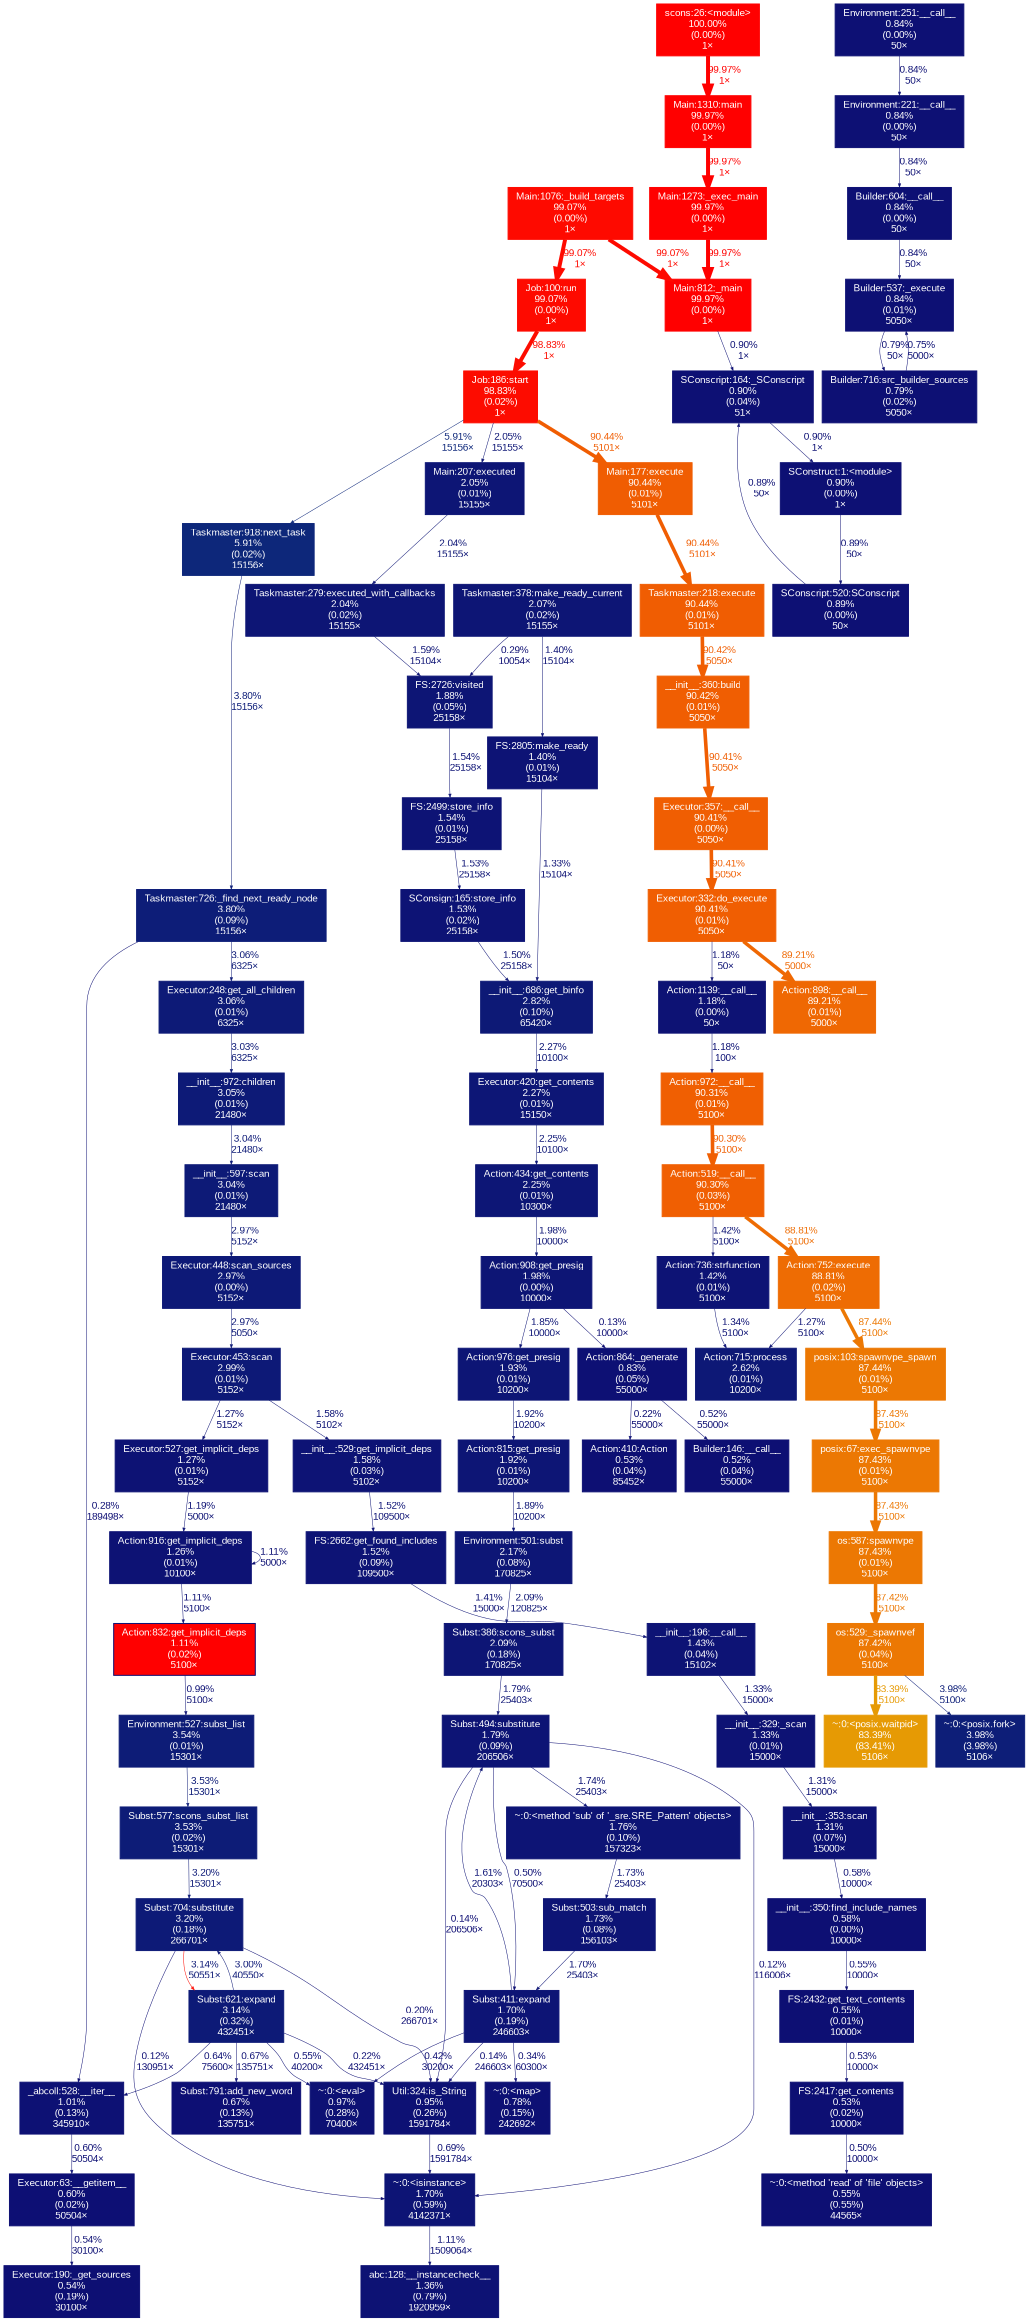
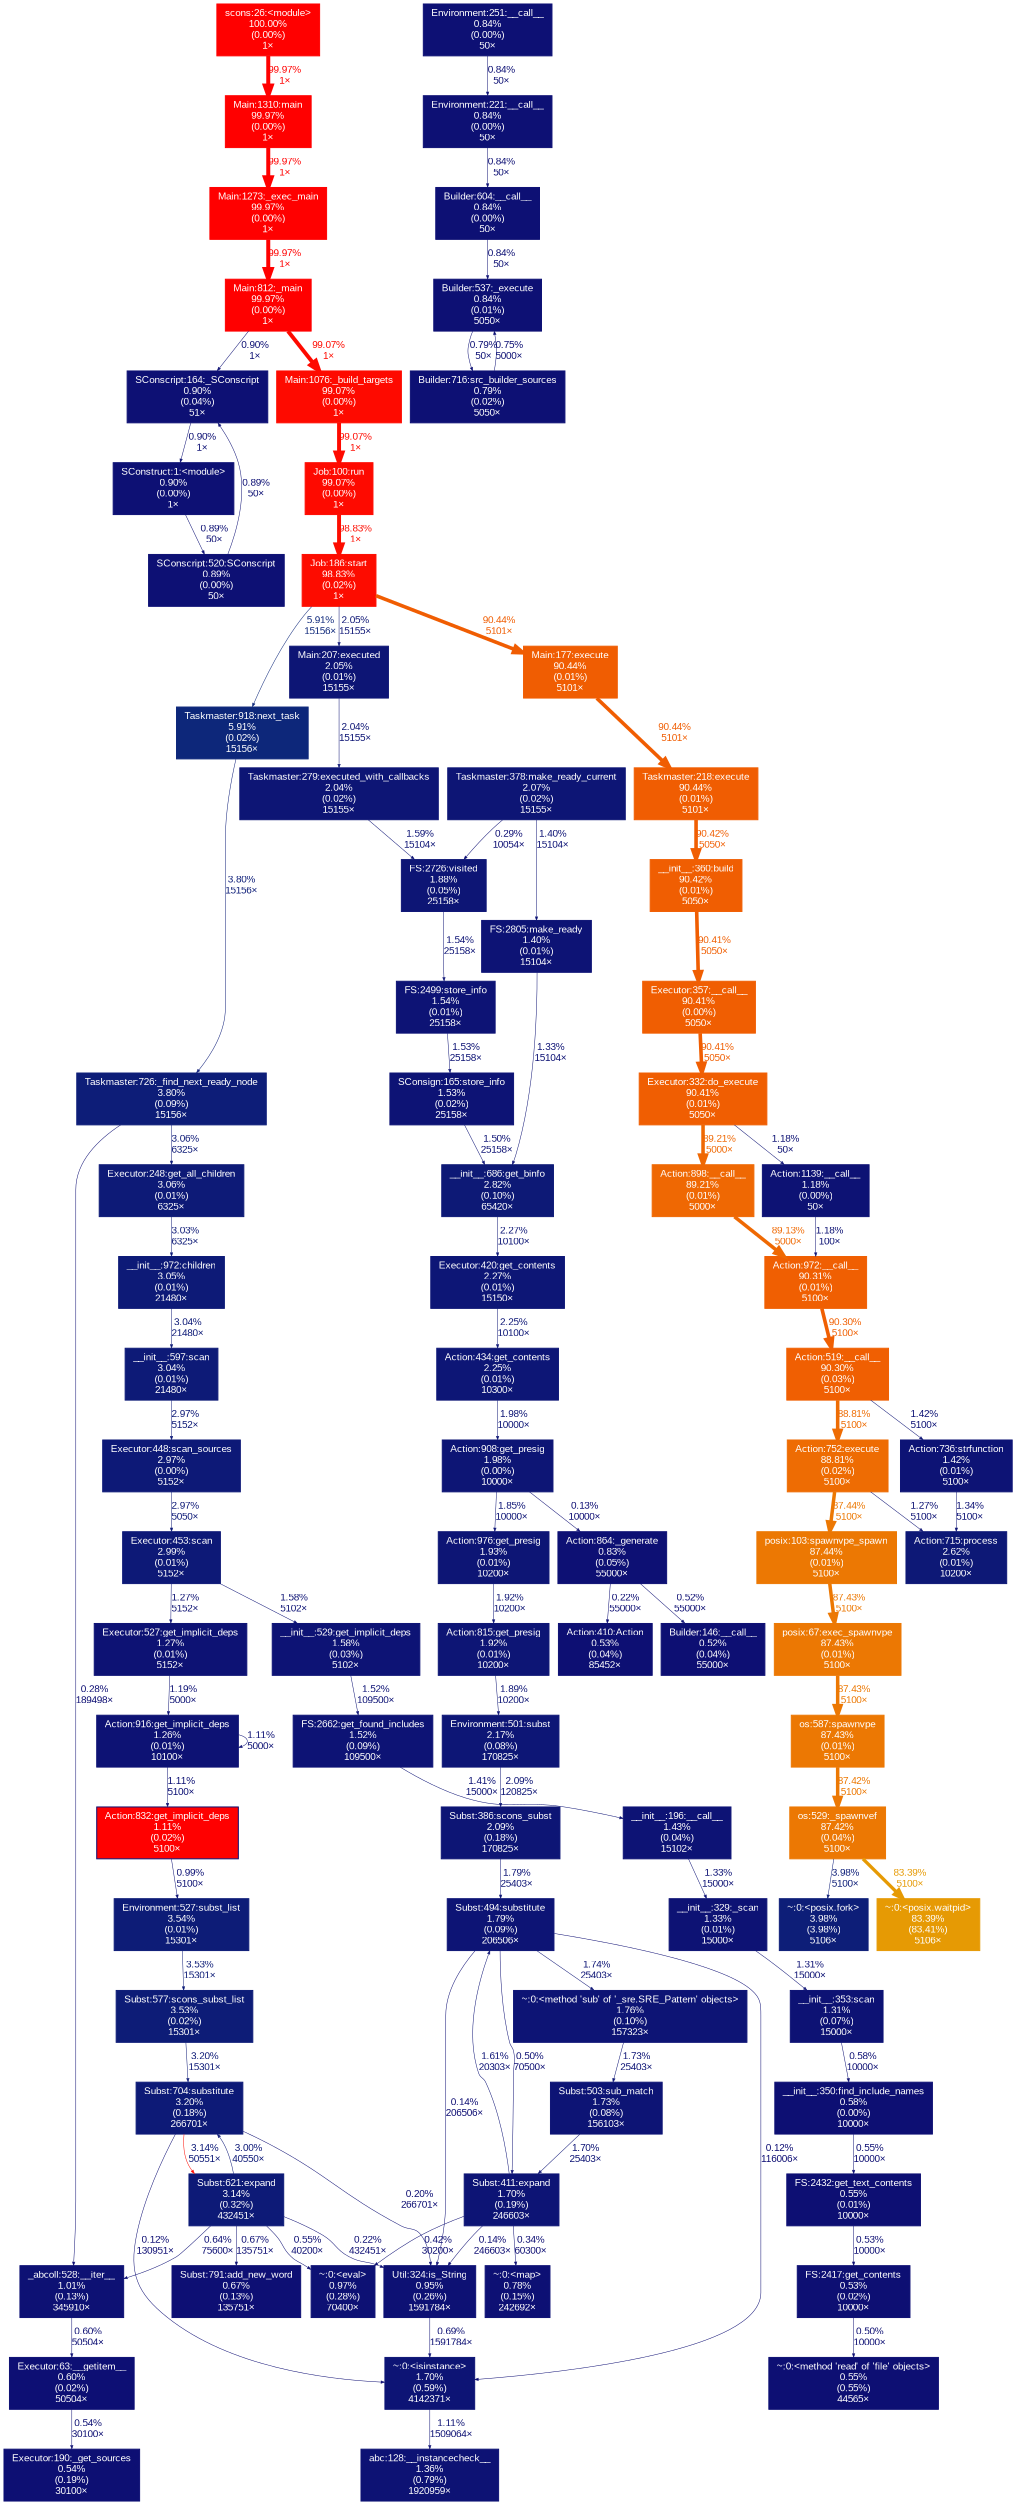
(635, 256) -> (300, 347)
none -> (756, 1234)
